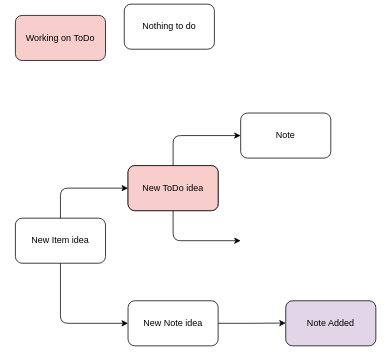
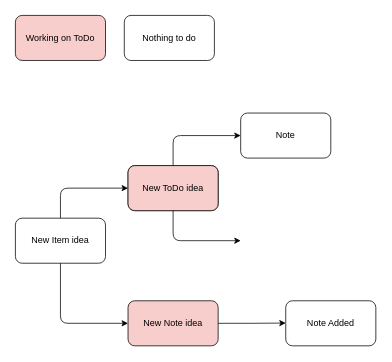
(169, 27) -> (169, 38)
(173, 323) -> (173, 323)
(330, 323) -> (330, 323)
